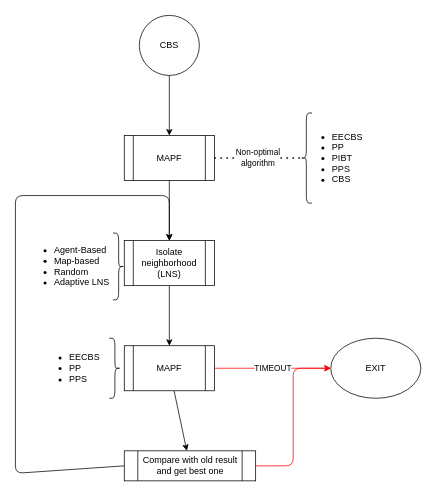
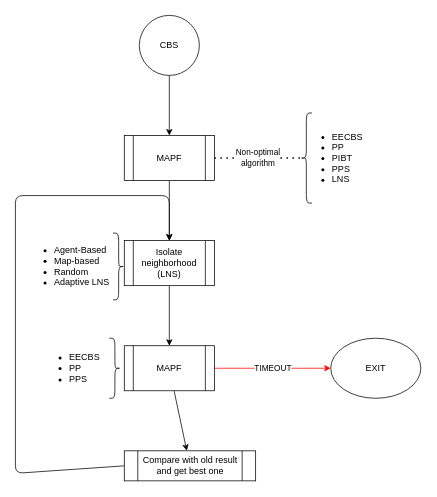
(314, 158) -> (314, 158)
(293, 434) -> none
